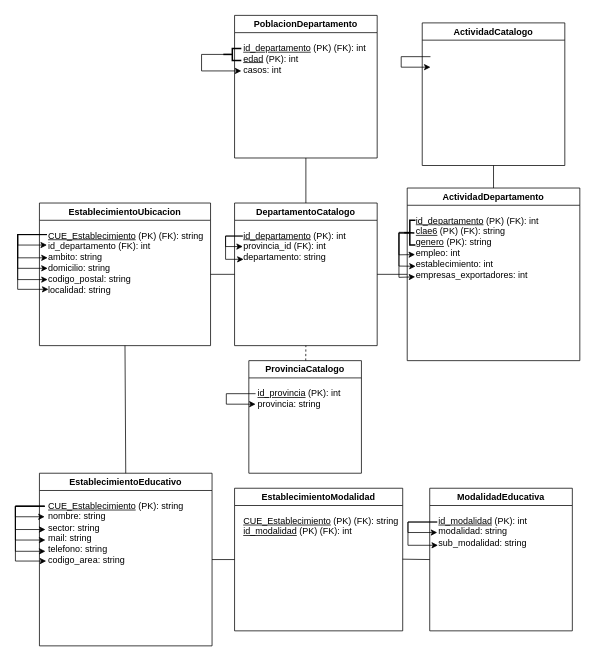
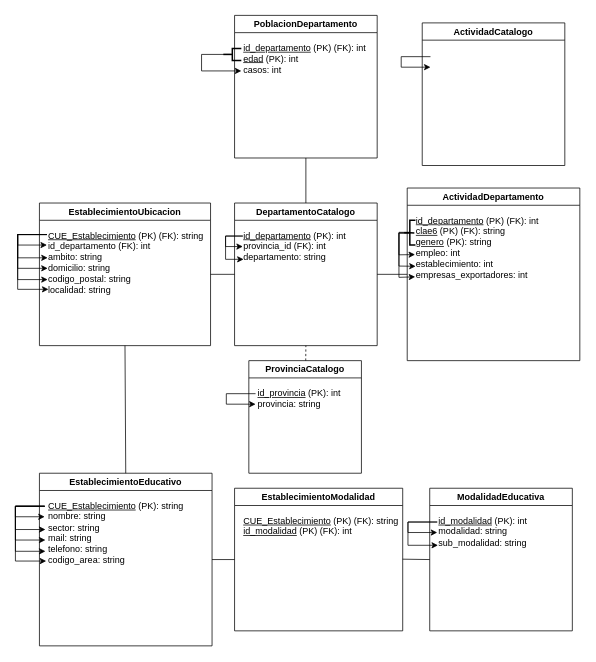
(493, 178) -> none
